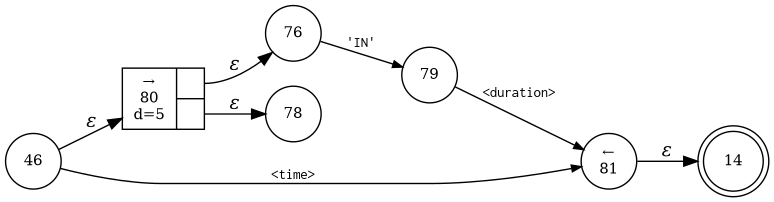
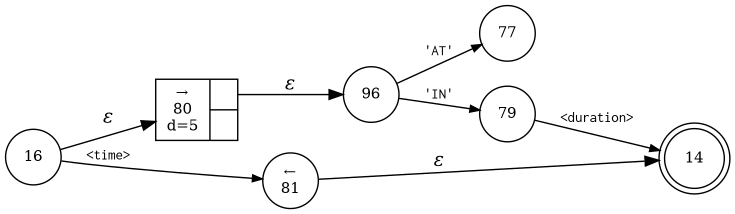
(293, 33) -> (371, 95)
none -> (507, 33)
(293, 114) -> none
(515, 116) -> (592, 134)
(33, 161) -> (33, 157)
